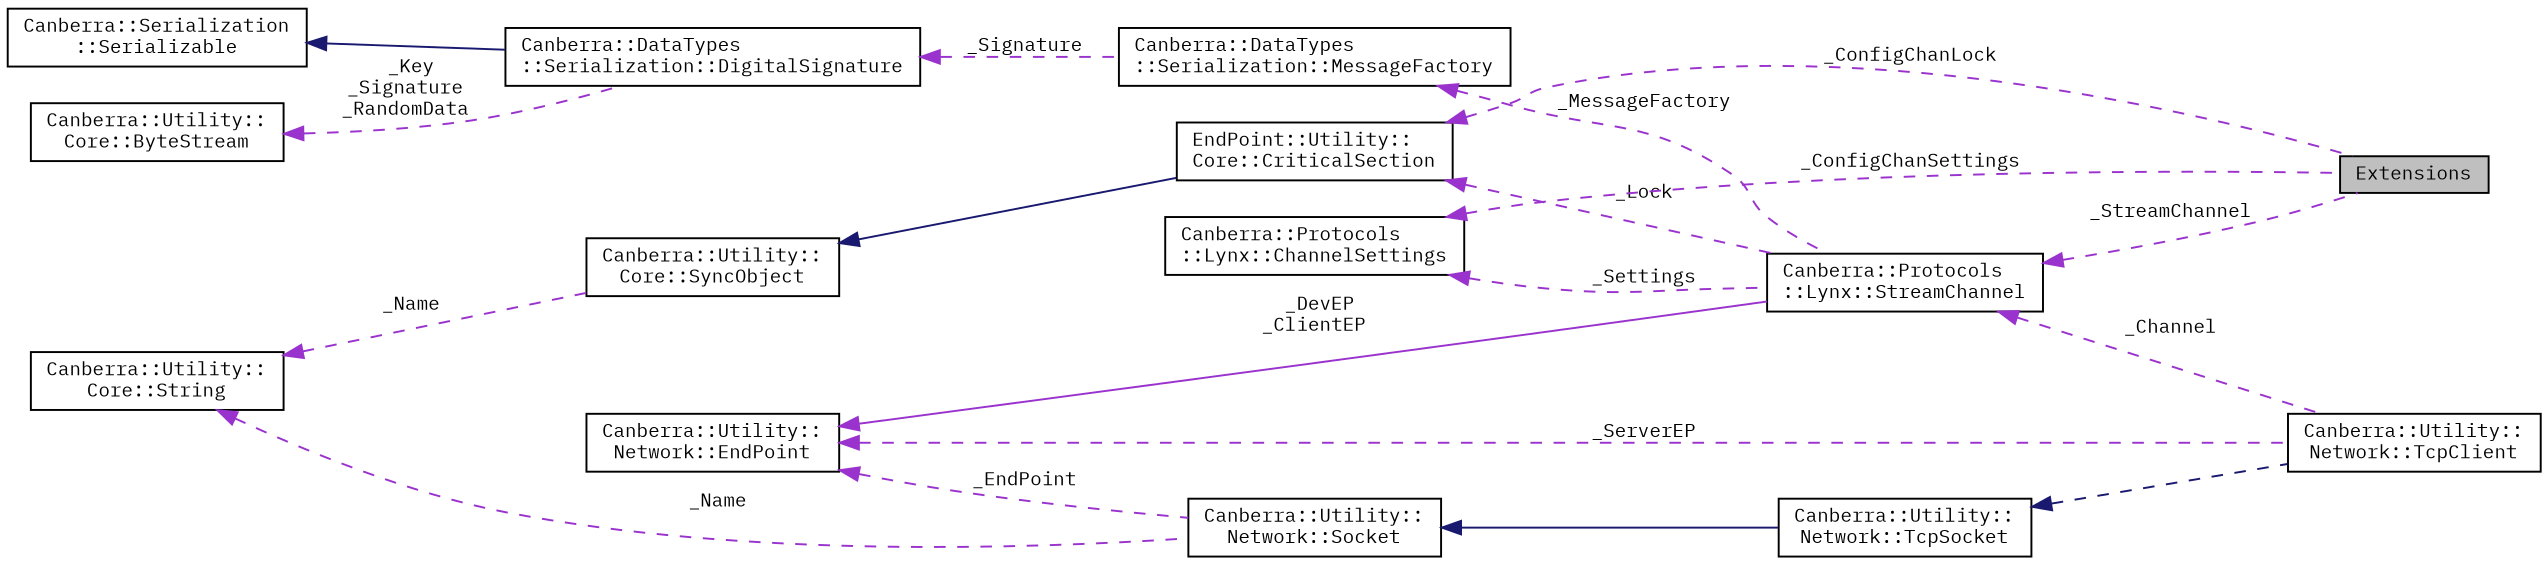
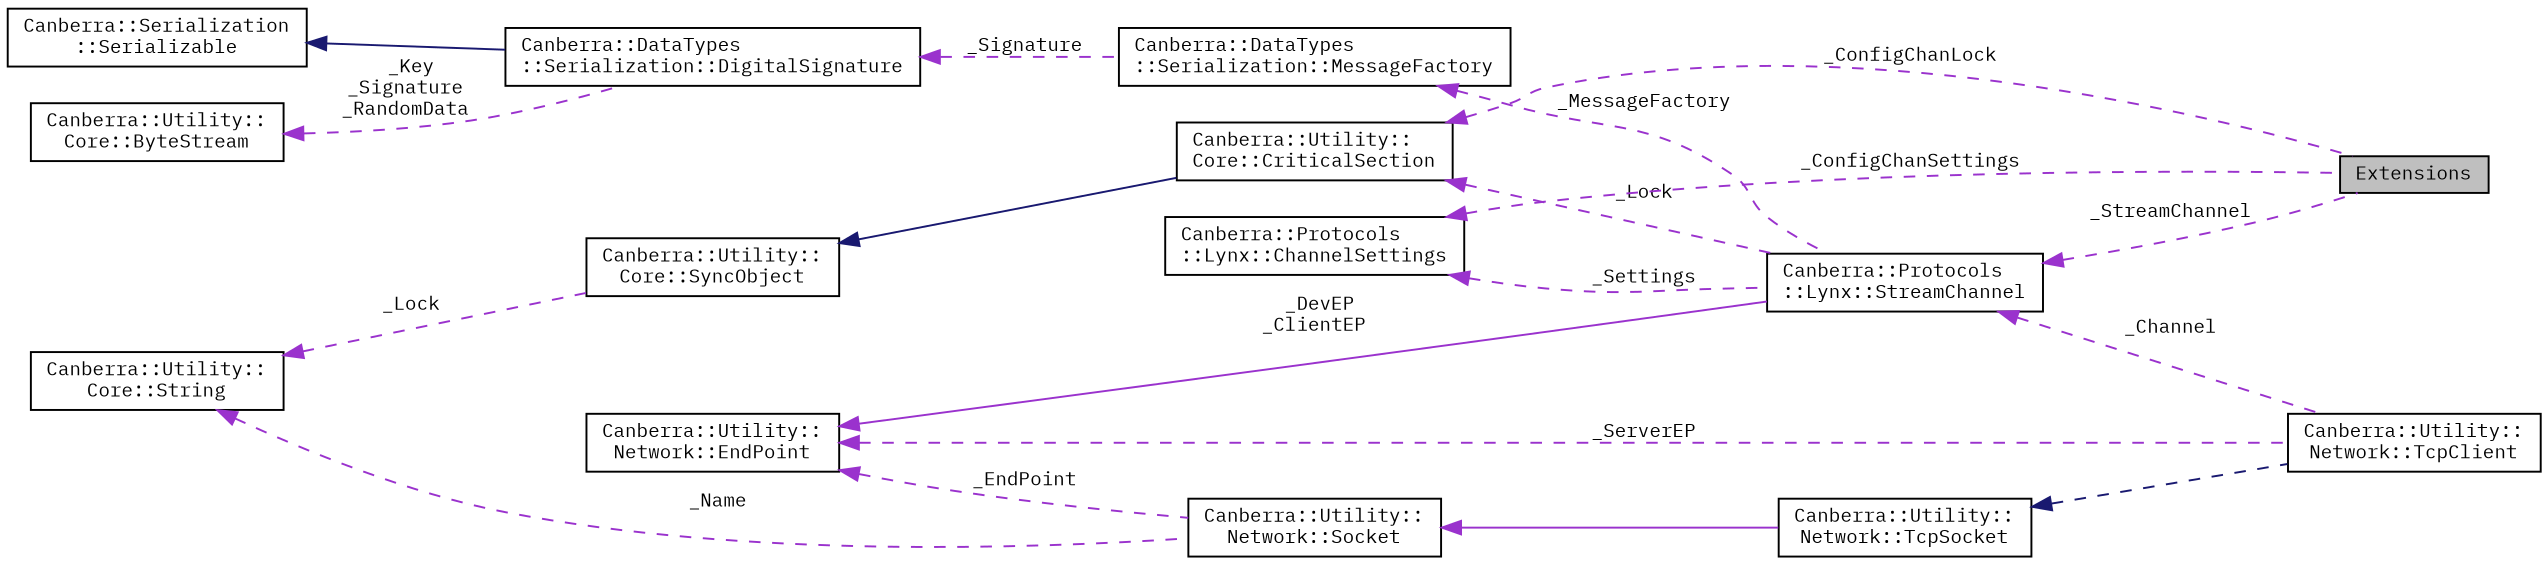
(1315, 151) -> (1315, 151)
(406, 305) -> (406, 305)
(1620, 528) -> (1620, 528)
